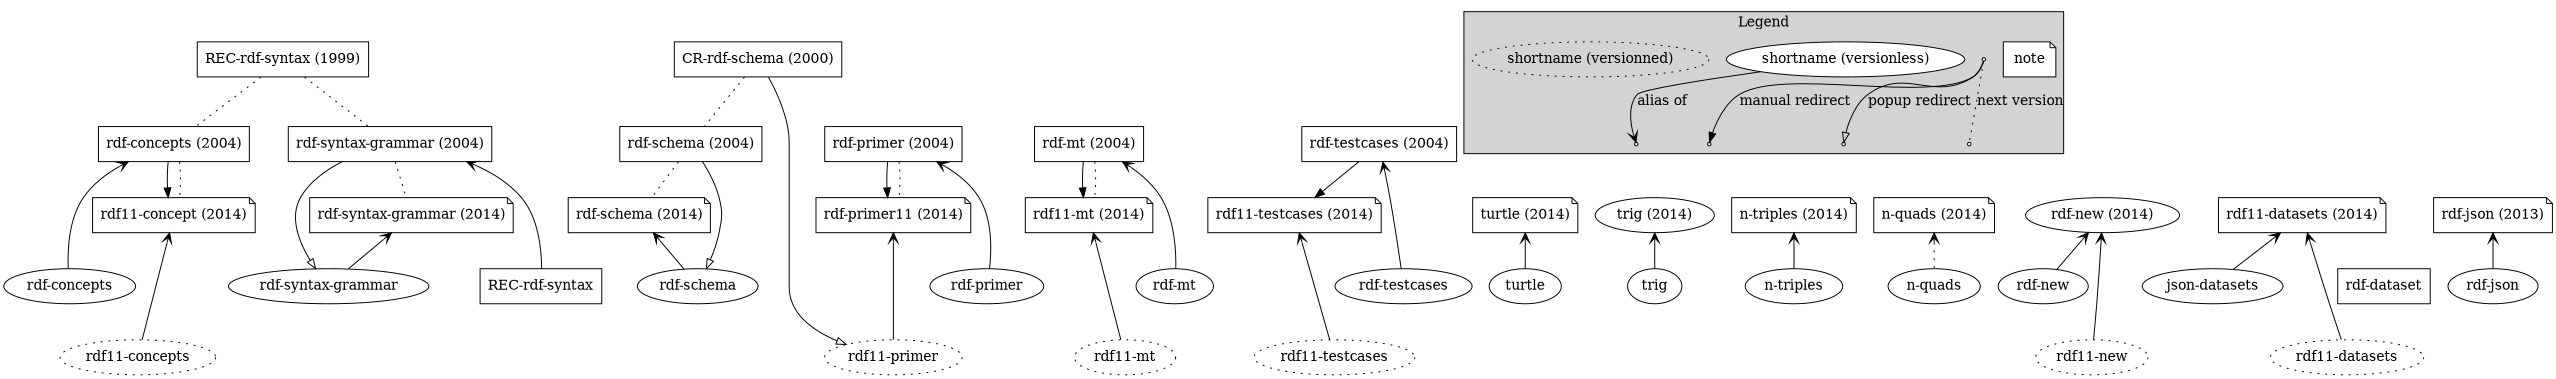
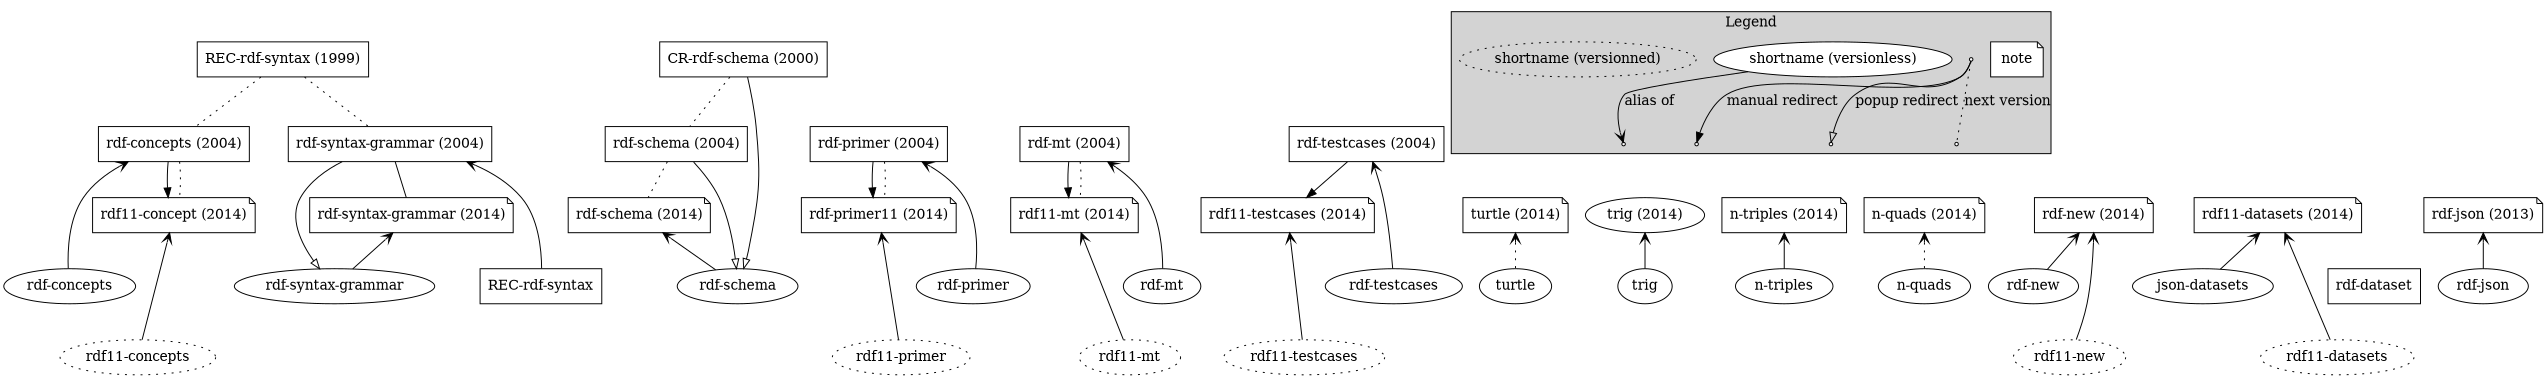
(401, 180) -> (401, 180)
(2103, 215) -> (2094, 215)
(789, 218) -> (759, 168)
(1525, 256) -> (1516, 256)
